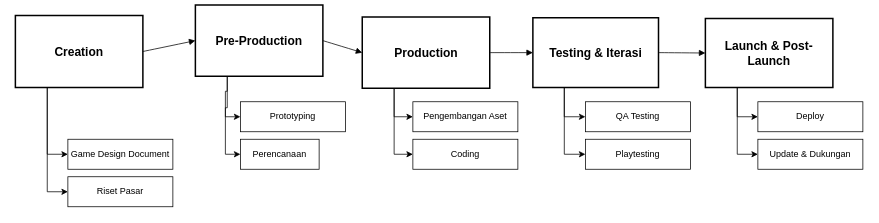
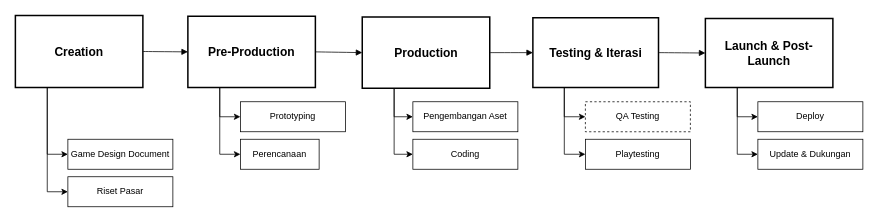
(259, 41) -> (252, 52)
(638, 117) -> (638, 117)
